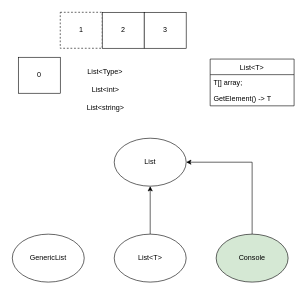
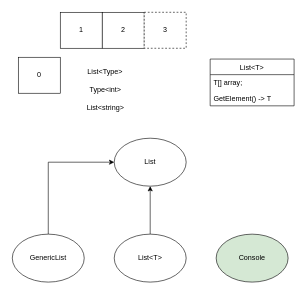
(81, 30) -> (81, 30)
(165, 30) -> (165, 30)
(106, 90) -> (106, 90)
none -> (48, 162)
(252, 162) -> none
